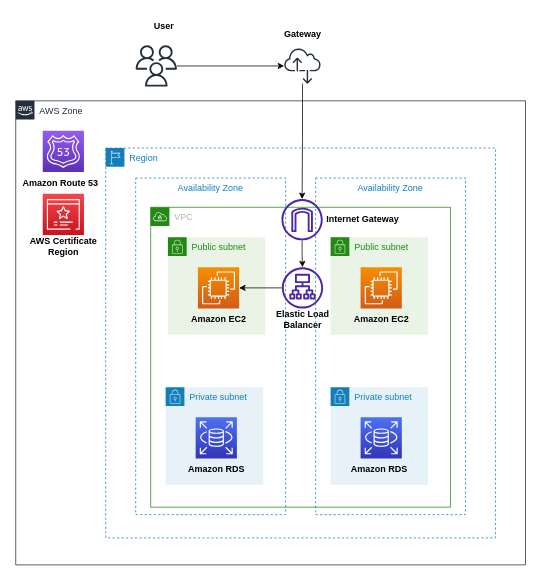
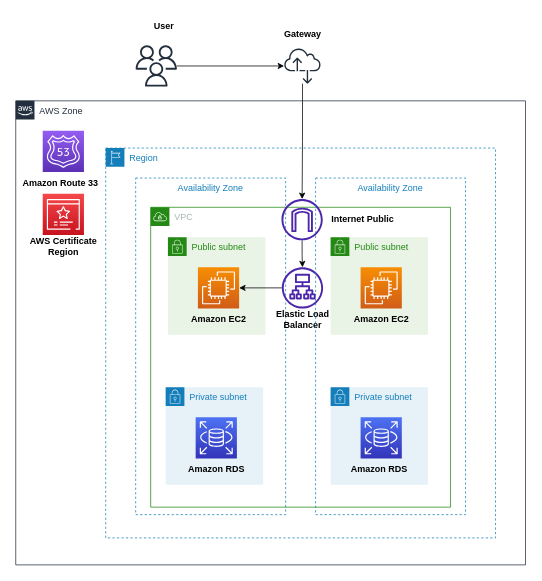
(60, 183) -> (60, 183)
(363, 219) -> (363, 219)
